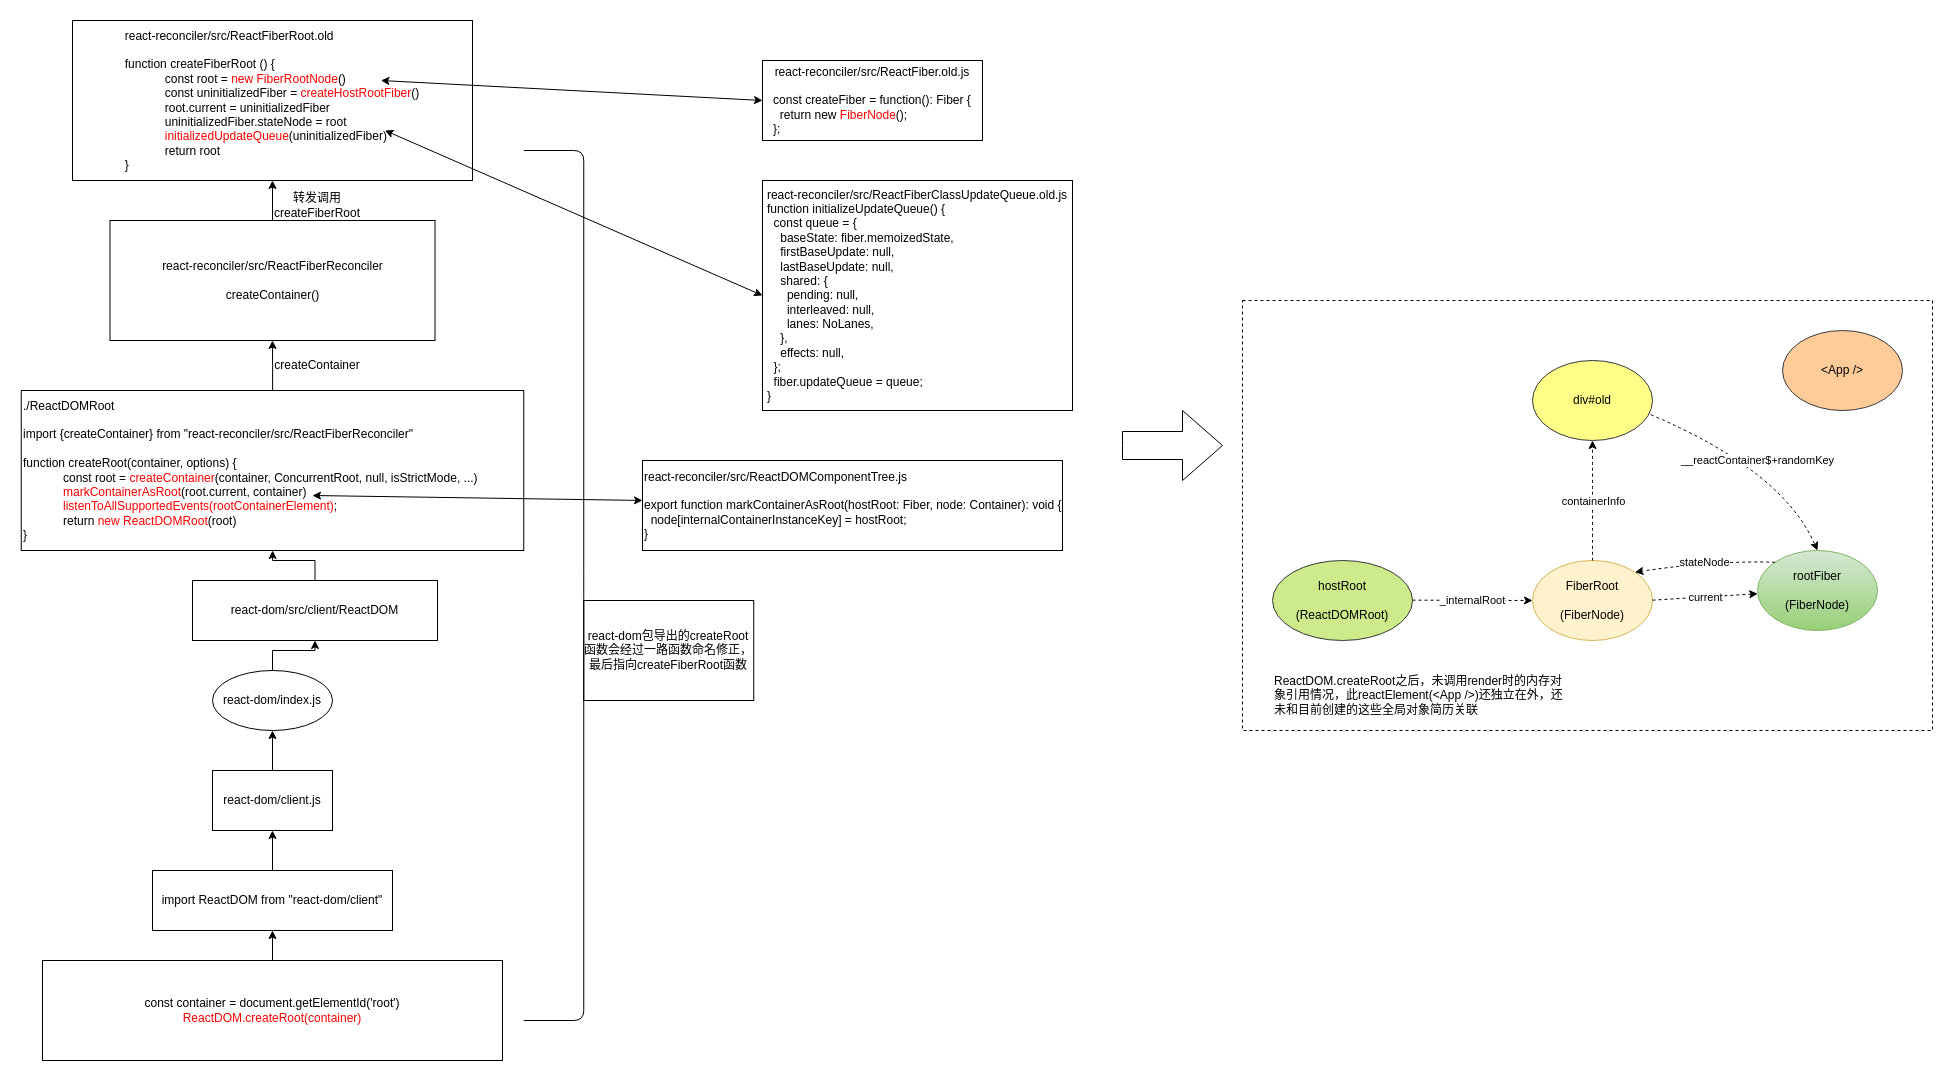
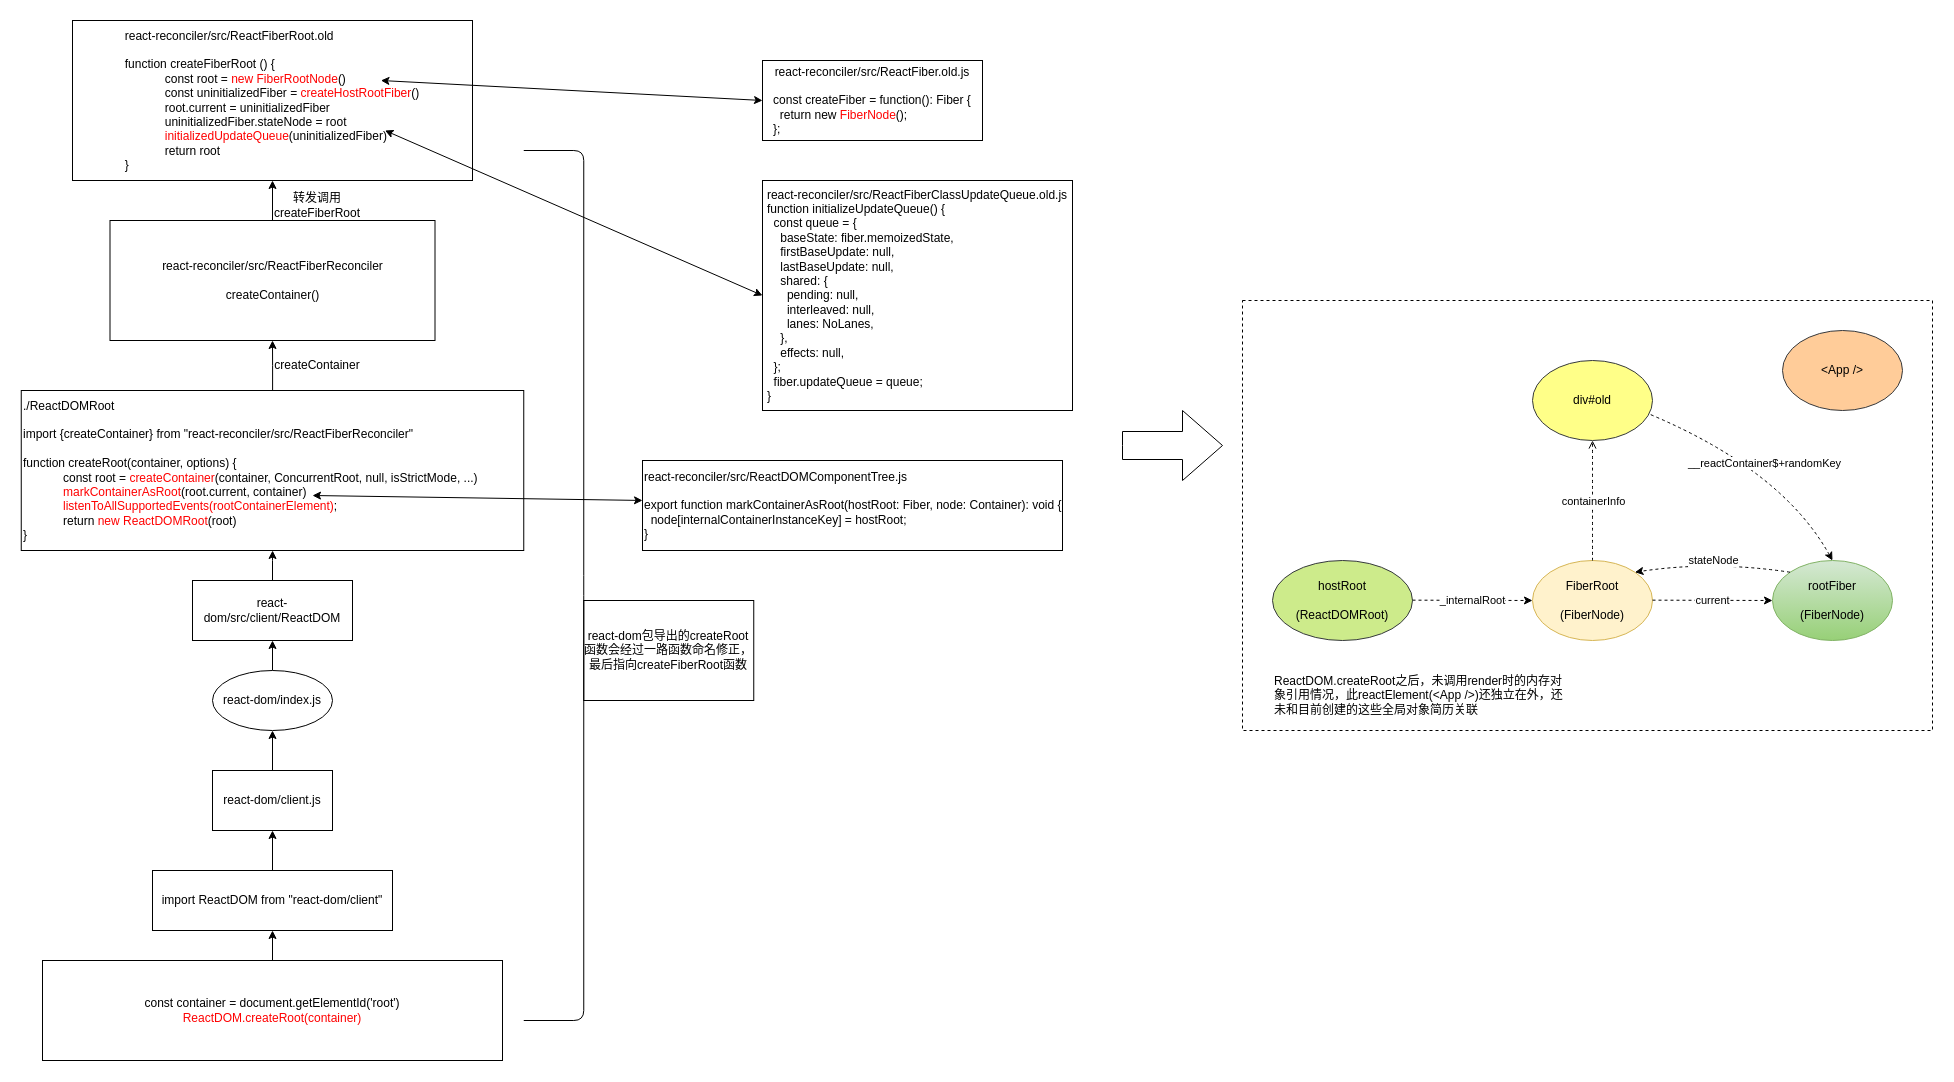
(1593, 448) -> (1593, 446)
(1818, 591) -> (1833, 601)
(315, 611) -> (273, 611)
